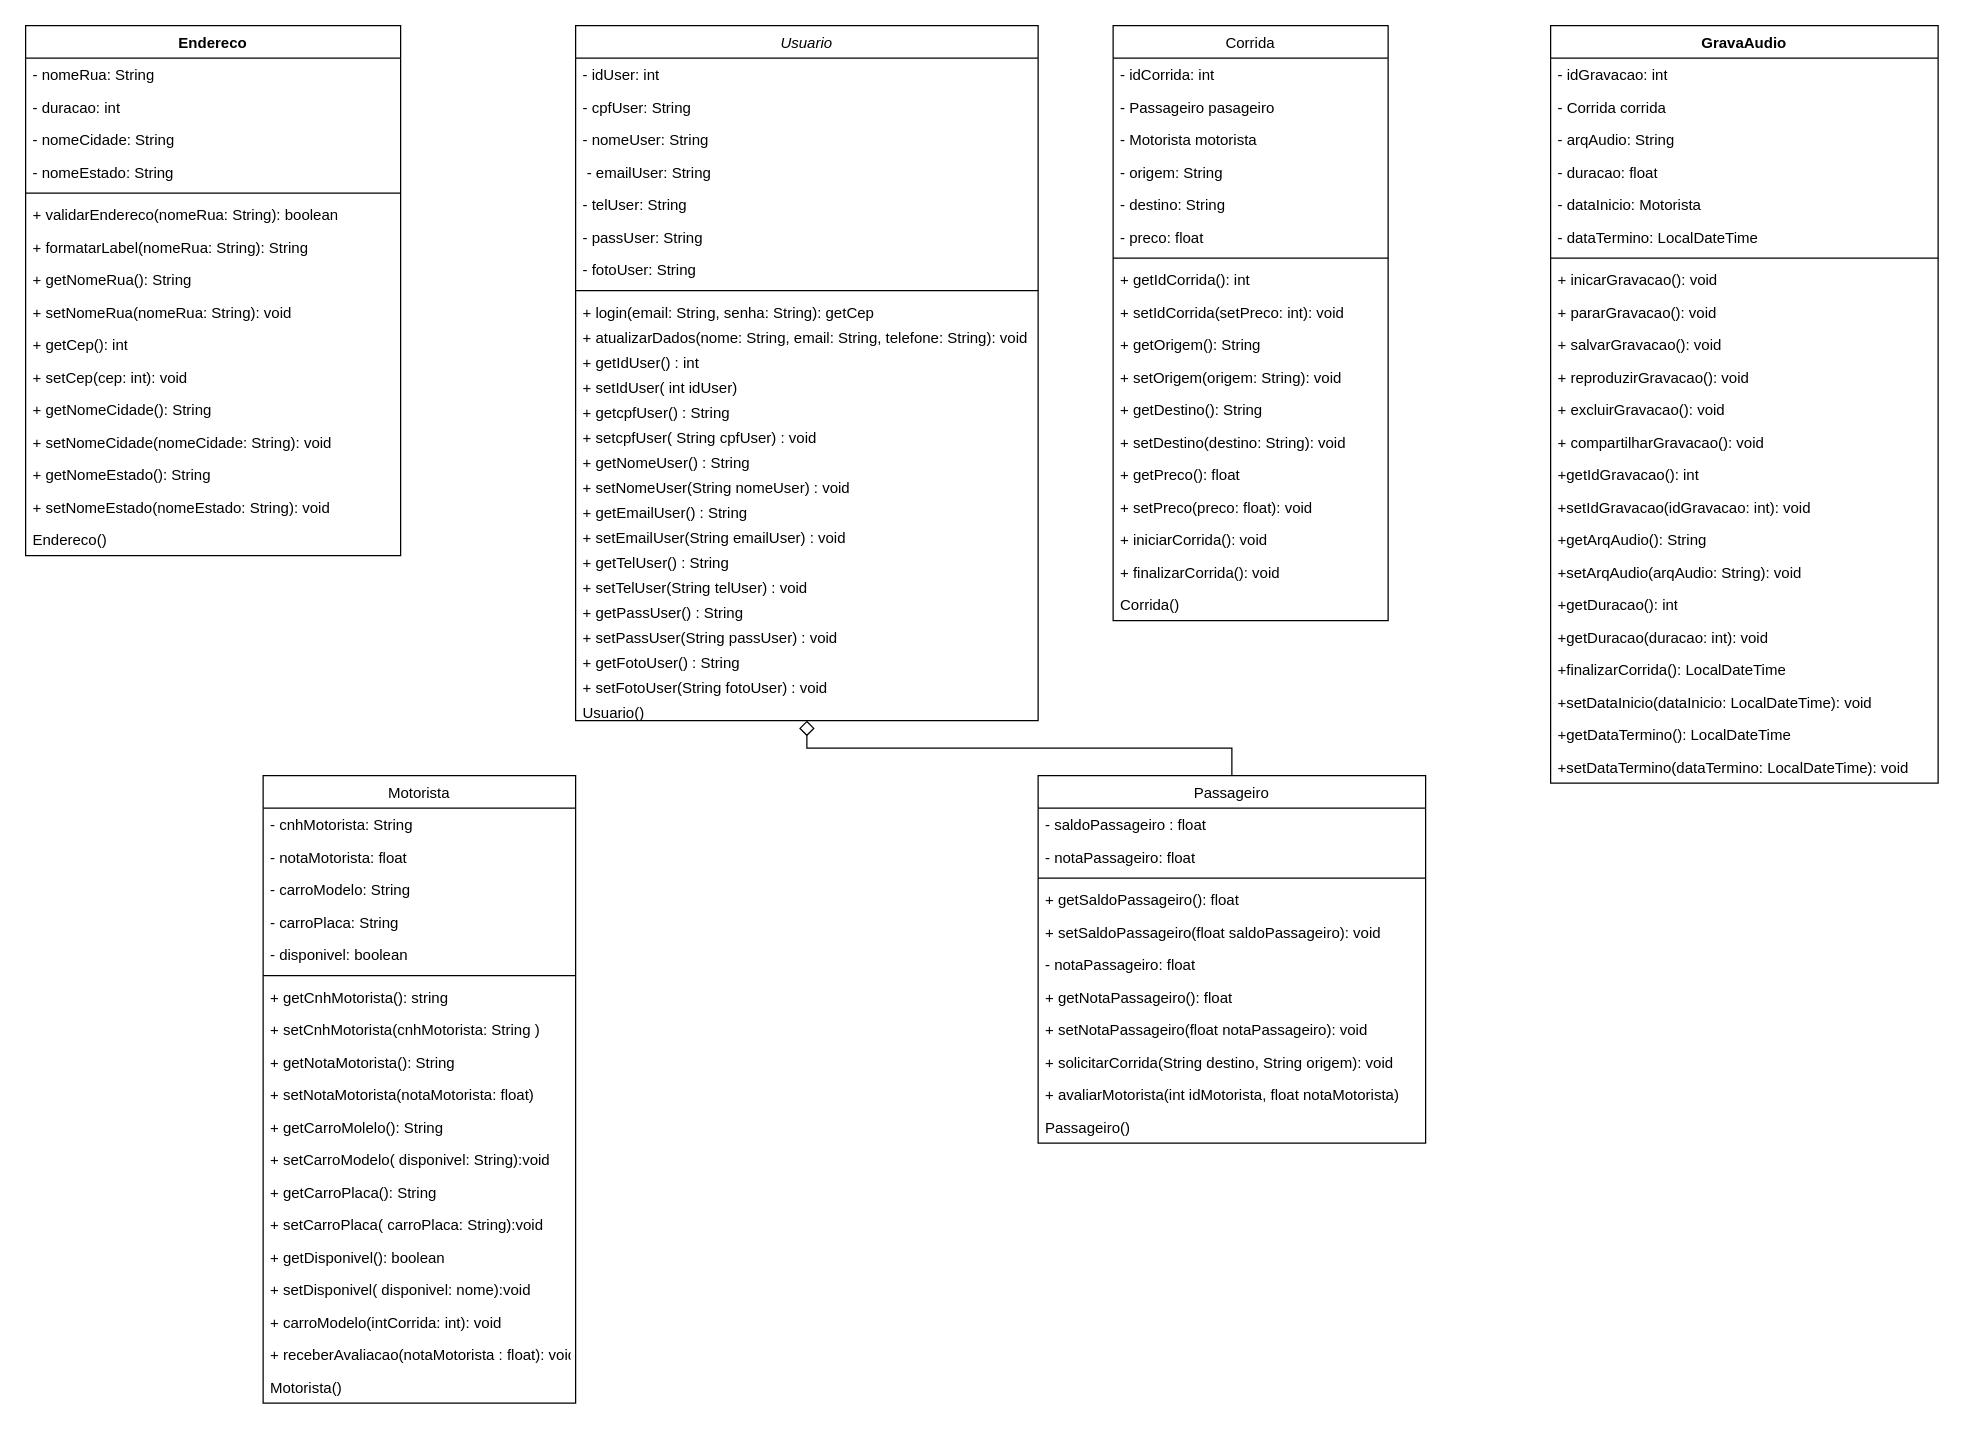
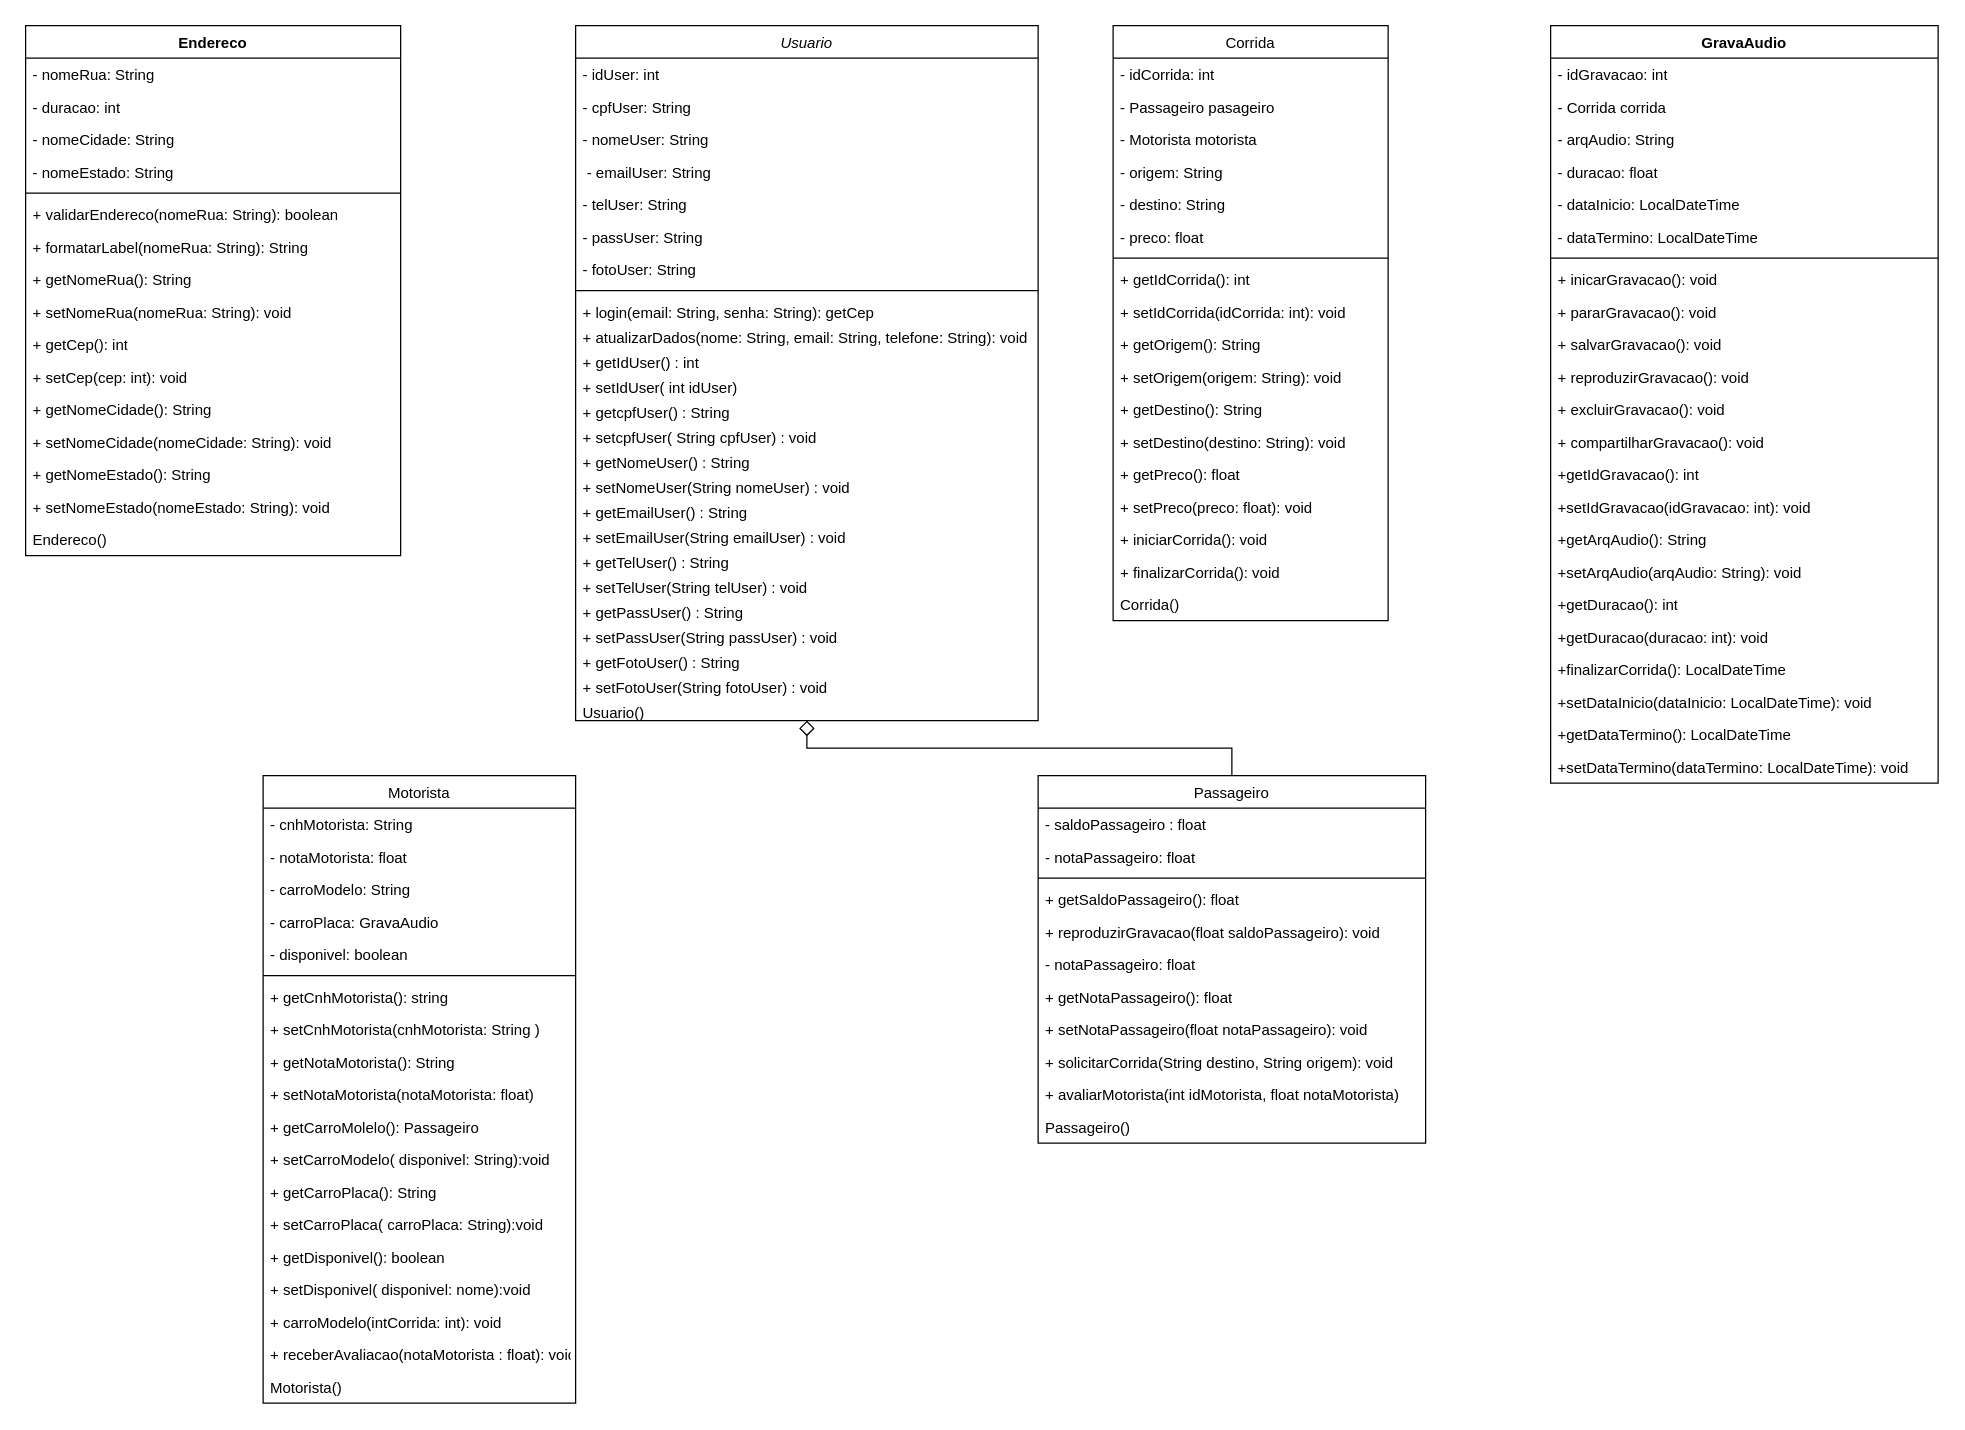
(1643, 206) -> (1658, 206)
(1251, 313) -> (1252, 313)
(344, 923) -> (361, 923)
(1231, 933) -> (1233, 933)
(368, 1128) -> (384, 1128)
